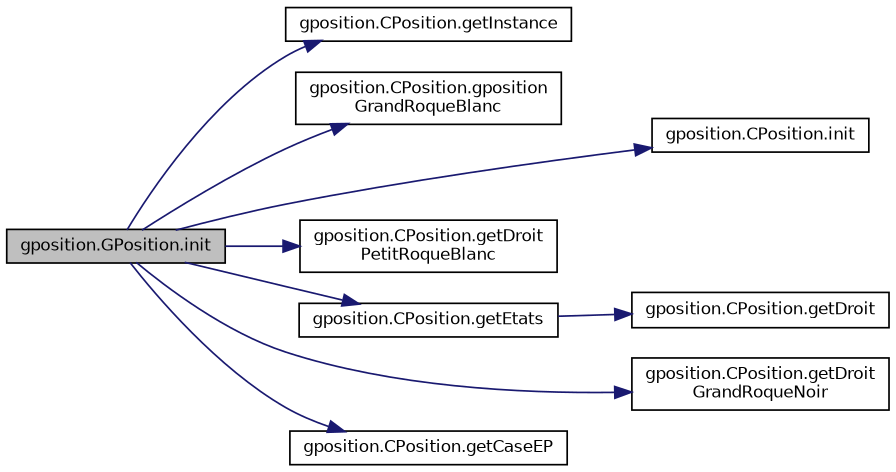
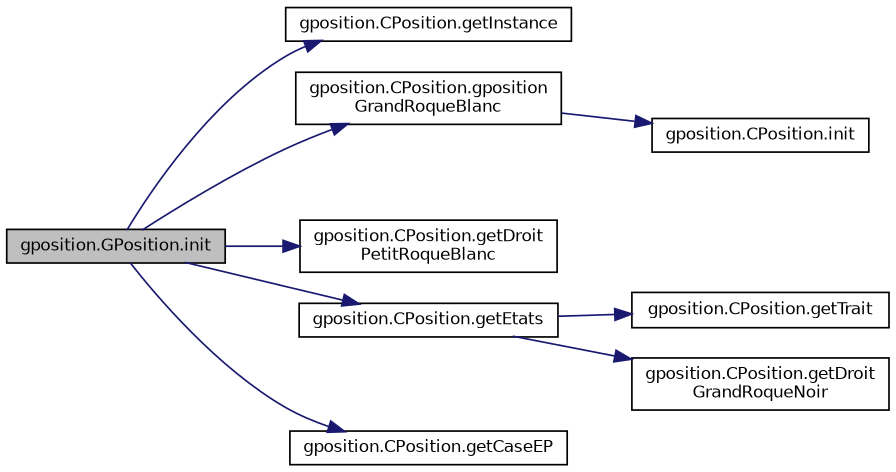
(404, 183) -> (598, 117)
(760, 310) -> (760, 310)
(362, 372) -> (564, 346)
